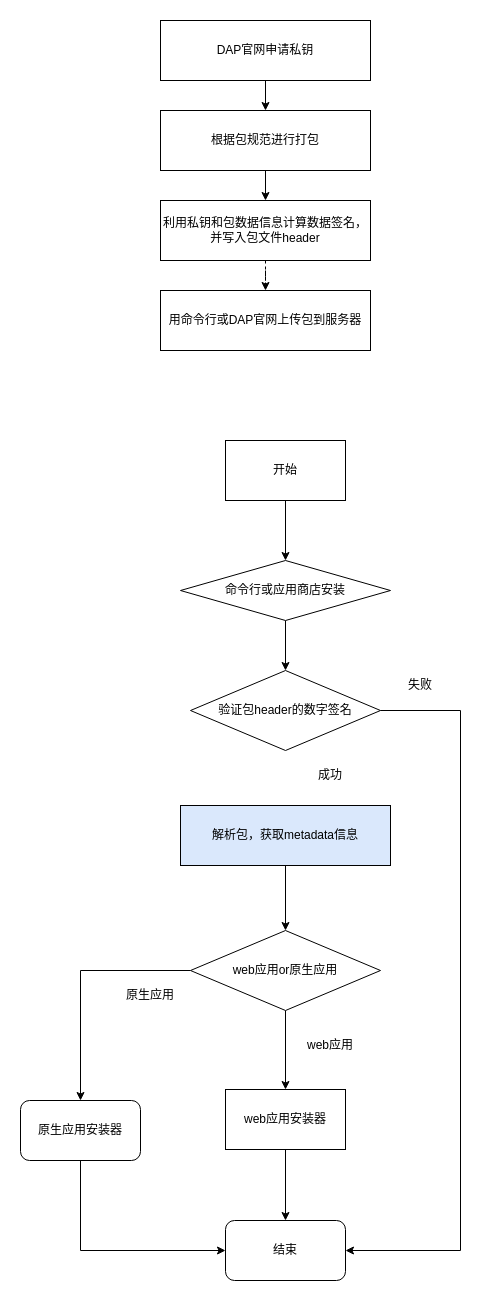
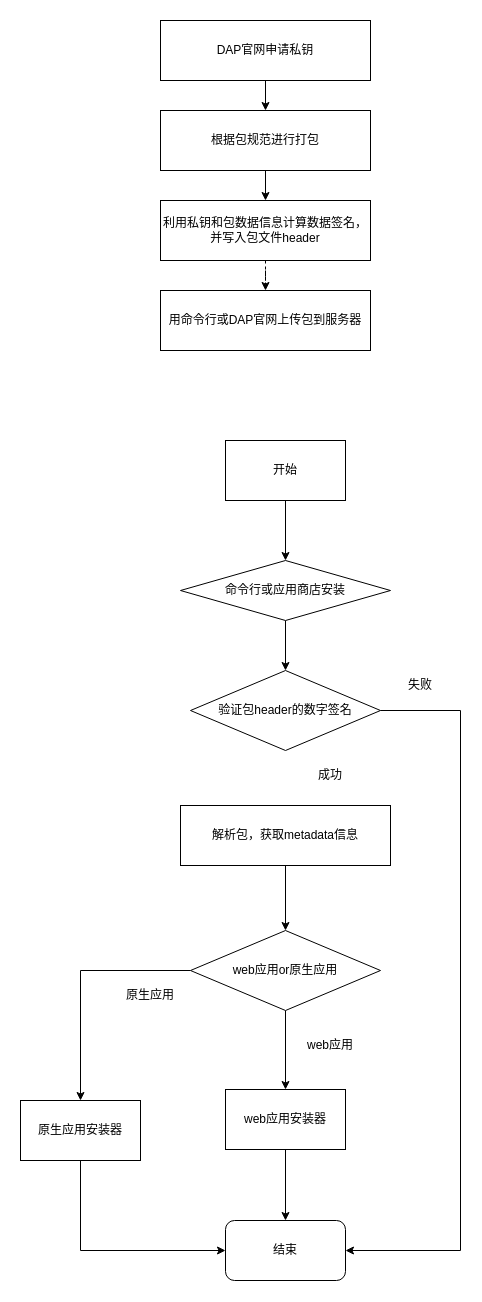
(286, 836) -> (286, 836)
(81, 1131) -> (81, 1131)
